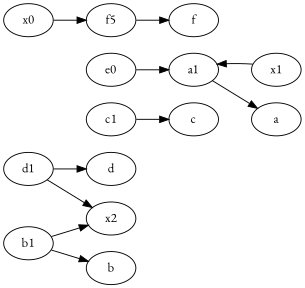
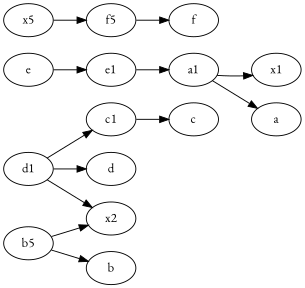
(28, 20) -> (28, 20)
(240, 64) -> (230, 76)
none -> (28, 70)
(111, 70) -> (111, 70)
none -> (66, 147)
(28, 243) -> (28, 243)
